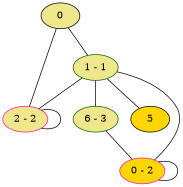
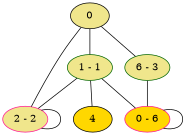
(96, 93) -> (118, 41)
(150, 119) -> (93, 119)
(142, 171) -> (147, 119)
